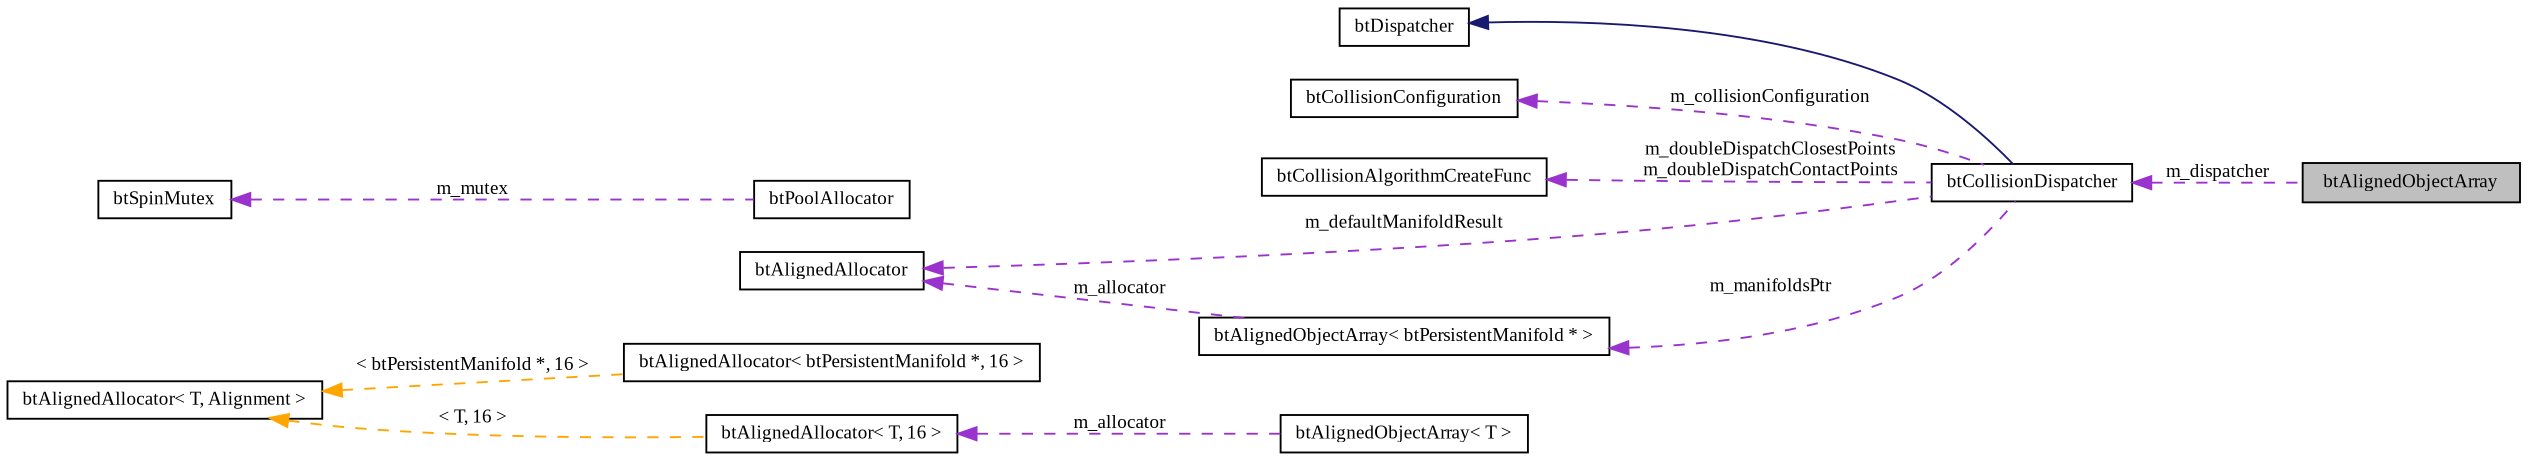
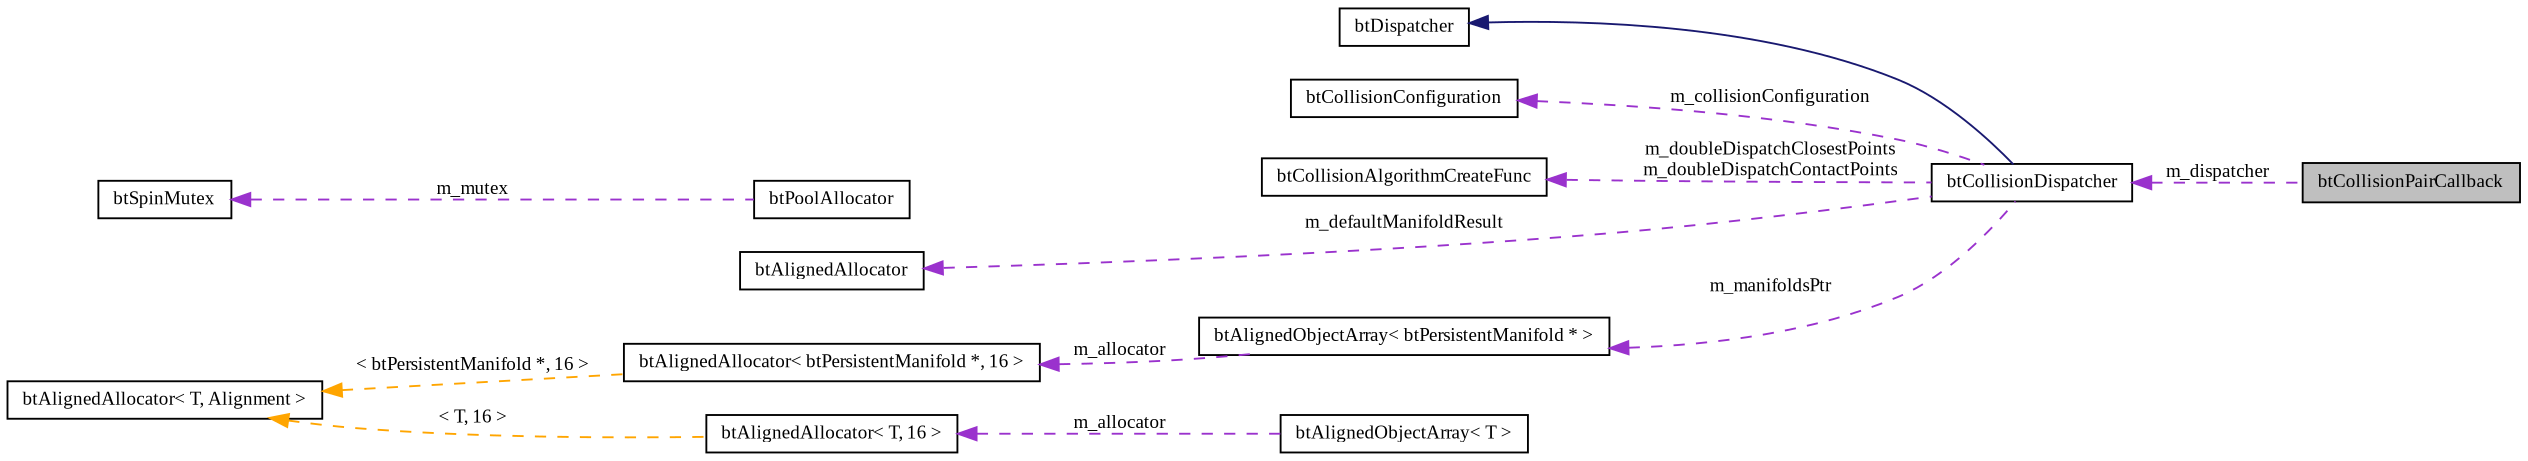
(2411, 183) -> (2411, 183)
(1095, 301) -> (1155, 361)
